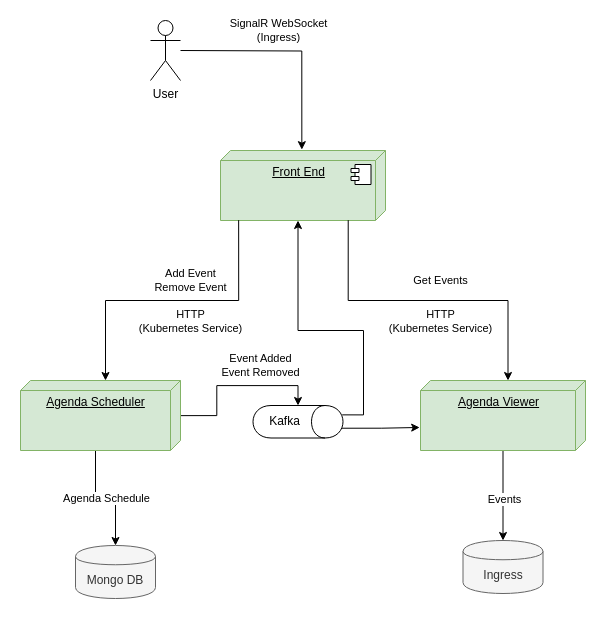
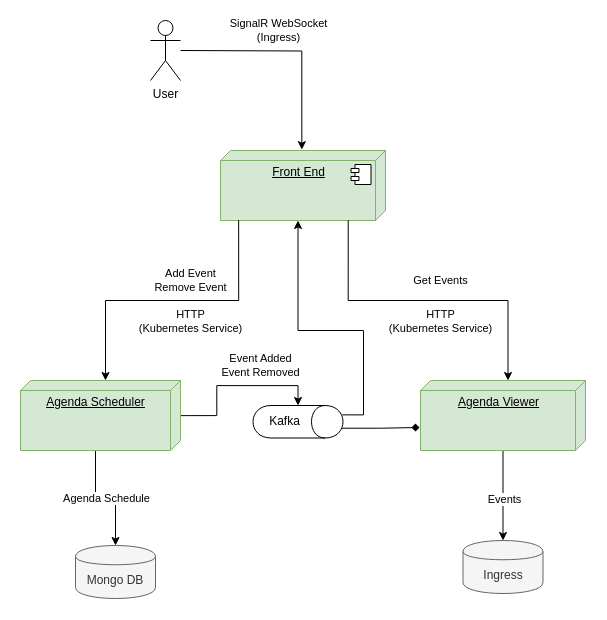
(411, 428) -> (410, 428)
